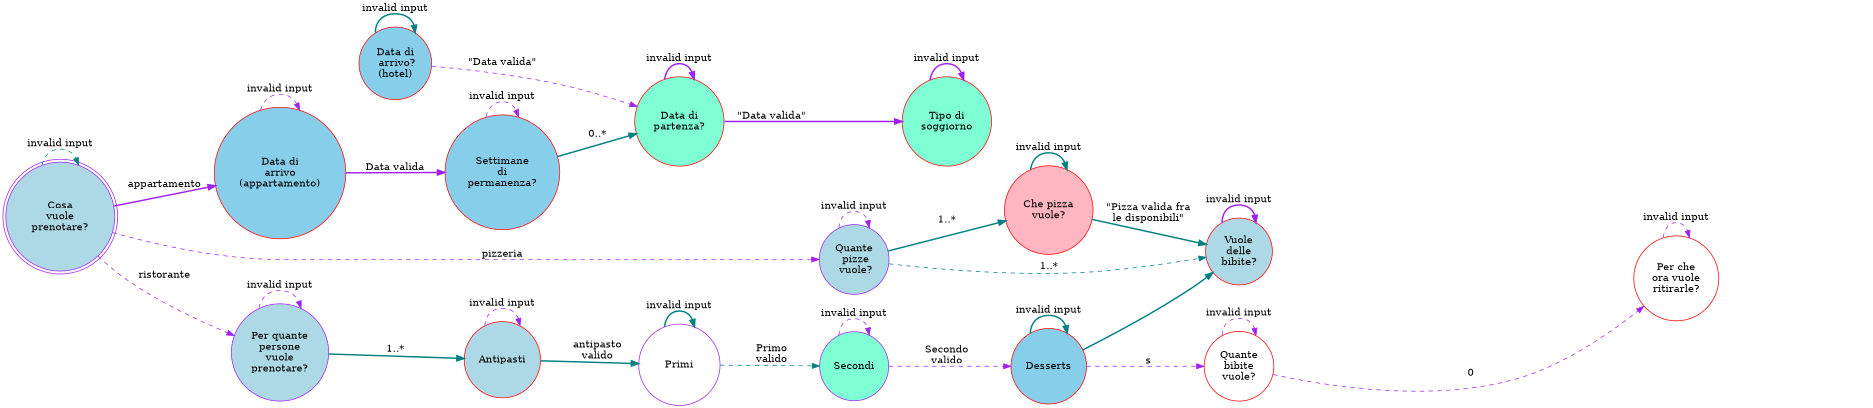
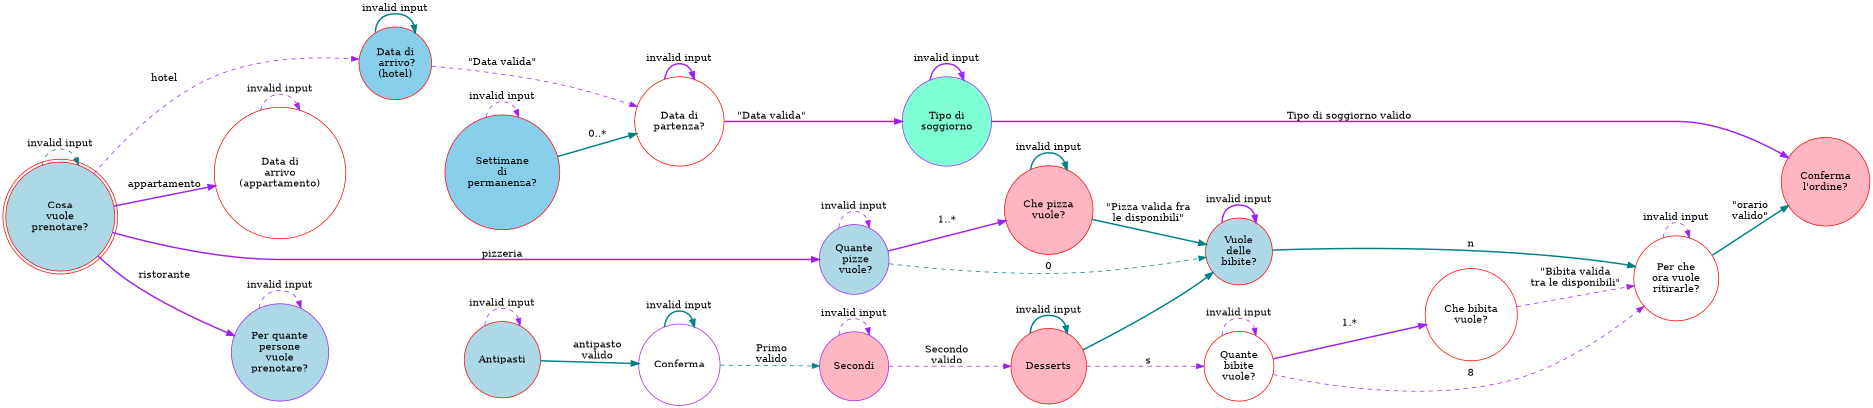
none -> (207, 80)
(679, 121) -> (679, 121)
(947, 121) -> (947, 121)
(280, 173) -> (280, 173)
(392, 173) -> none
none -> (1826, 182)
(60, 217) -> (60, 217)
(943, 237) -> (943, 237)
none -> (1451, 250)
(461, 259) -> (461, 259)
(1049, 266) -> (1049, 266)
(159, 300) -> (159, 300)
none -> (1471, 315)
(393, 356) -> none
(679, 365) -> (679, 365)
(854, 366) -> (854, 366)
(1049, 366) -> (1049, 366)
(1471, 373) -> (1471, 373)
